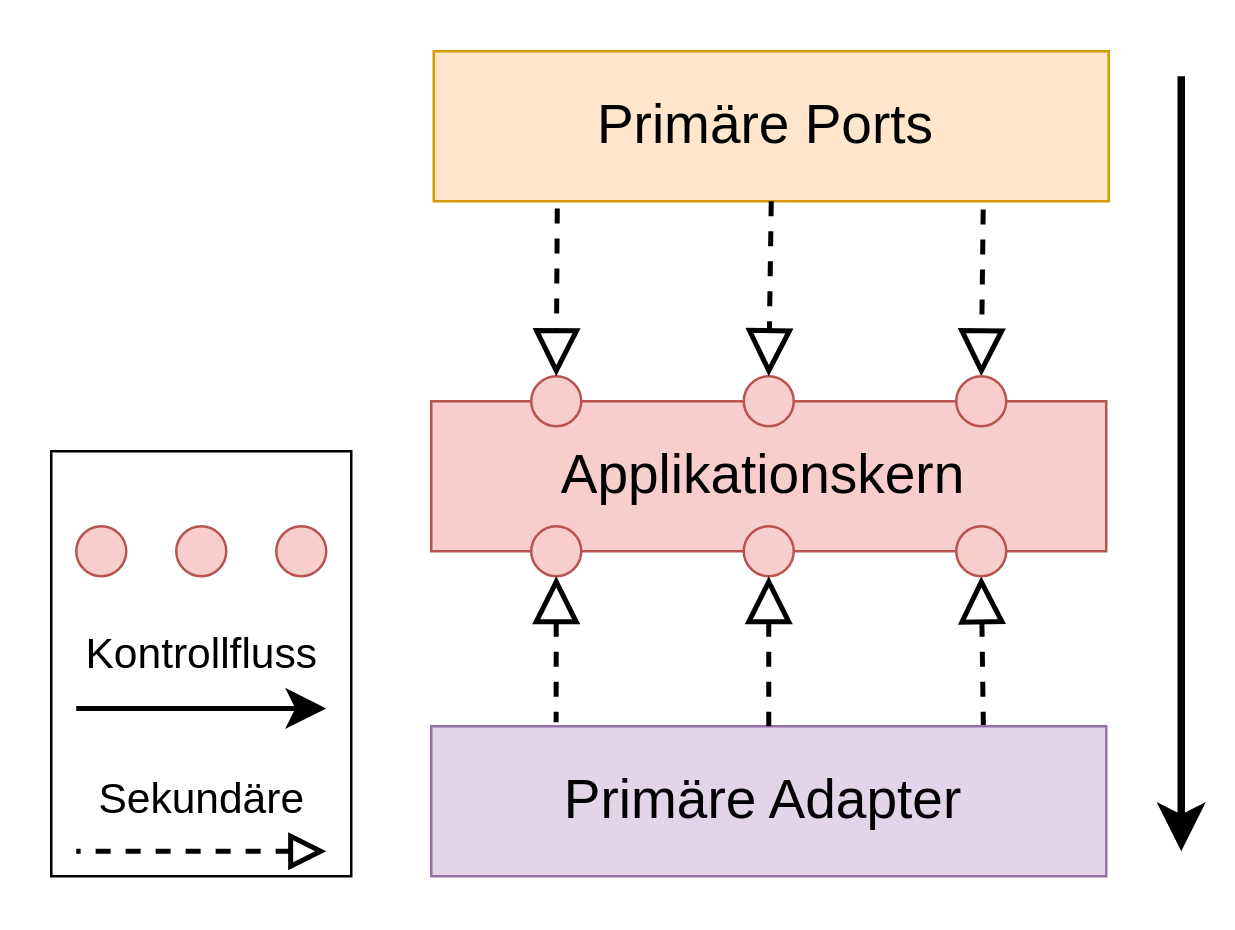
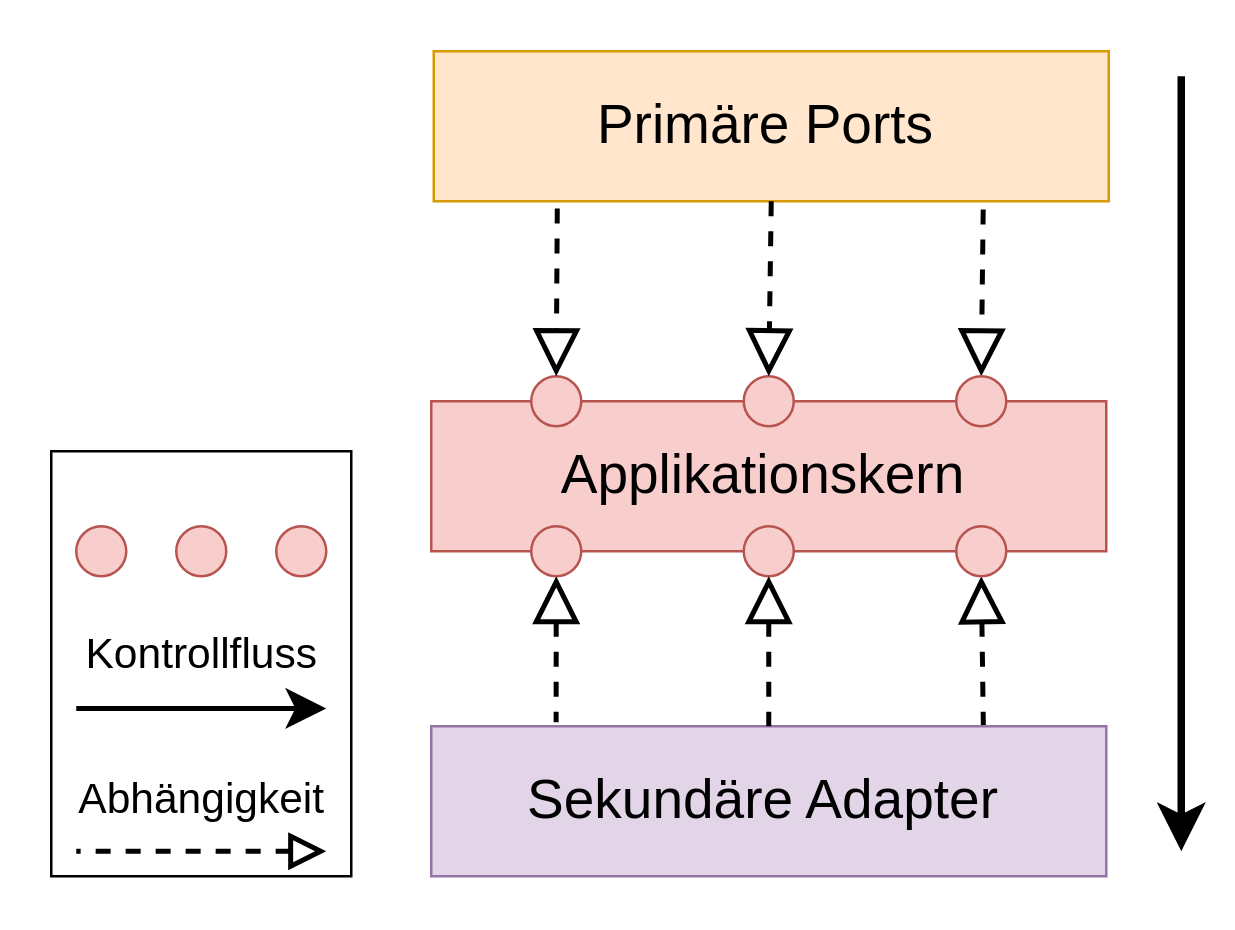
(203, 801) -> (203, 801)
(764, 801) -> (764, 801)
